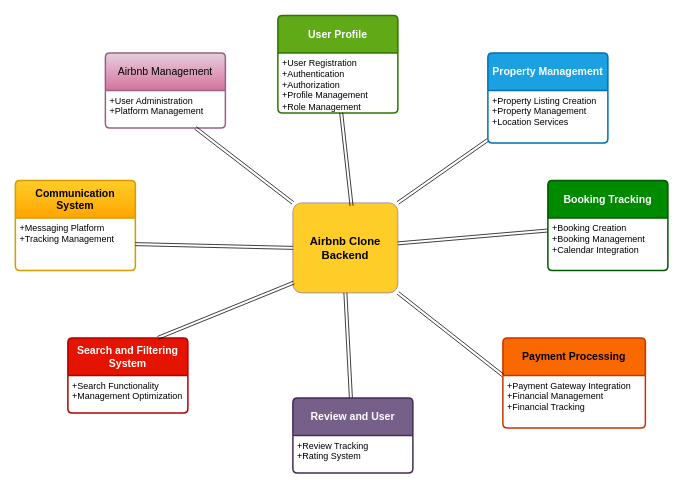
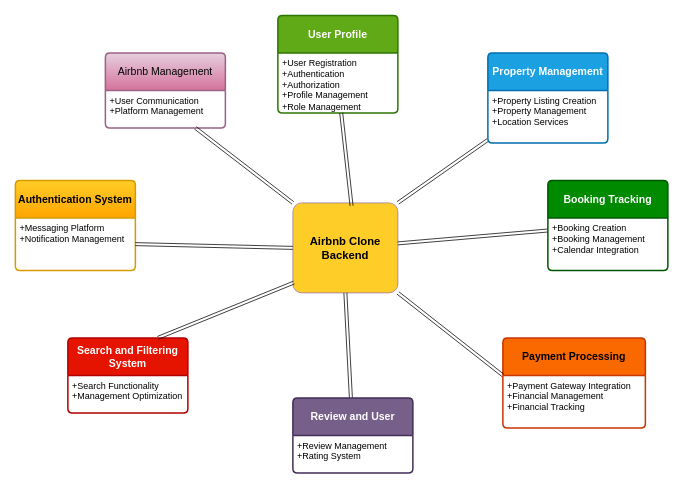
(158, 106) -> (158, 106)
(75, 199) -> (75, 199)
(68, 234) -> (76, 234)
(334, 451) -> (340, 451)
